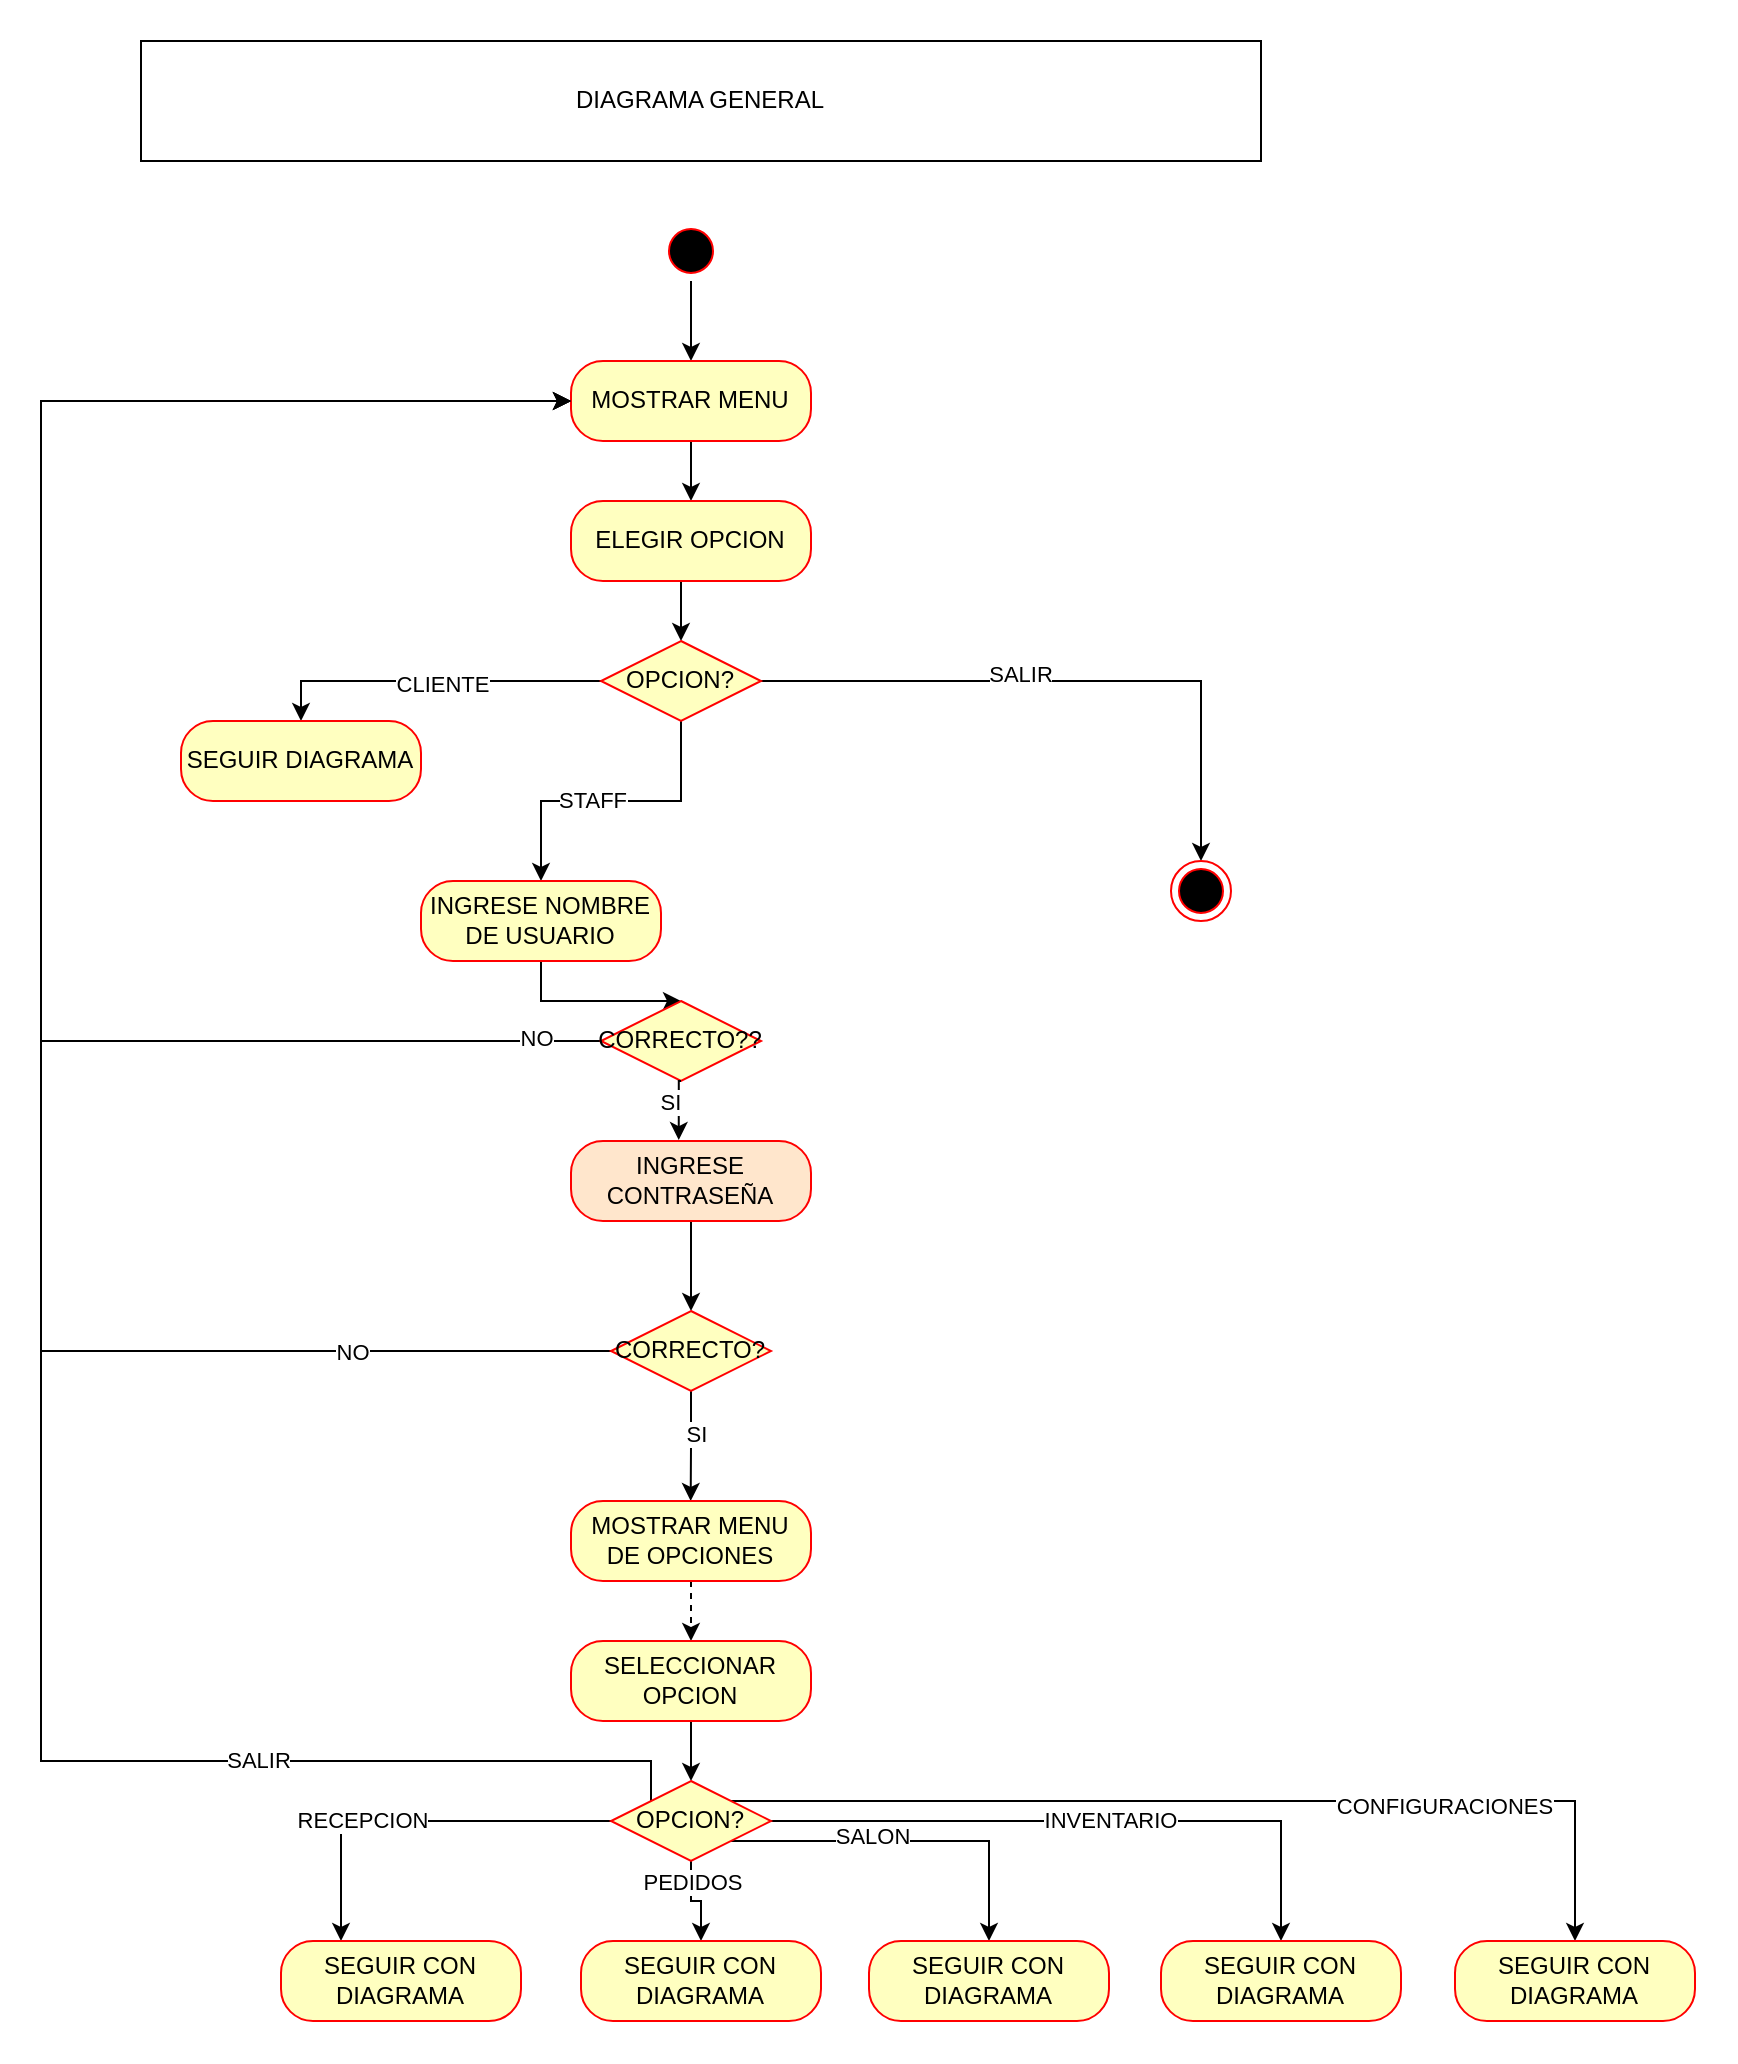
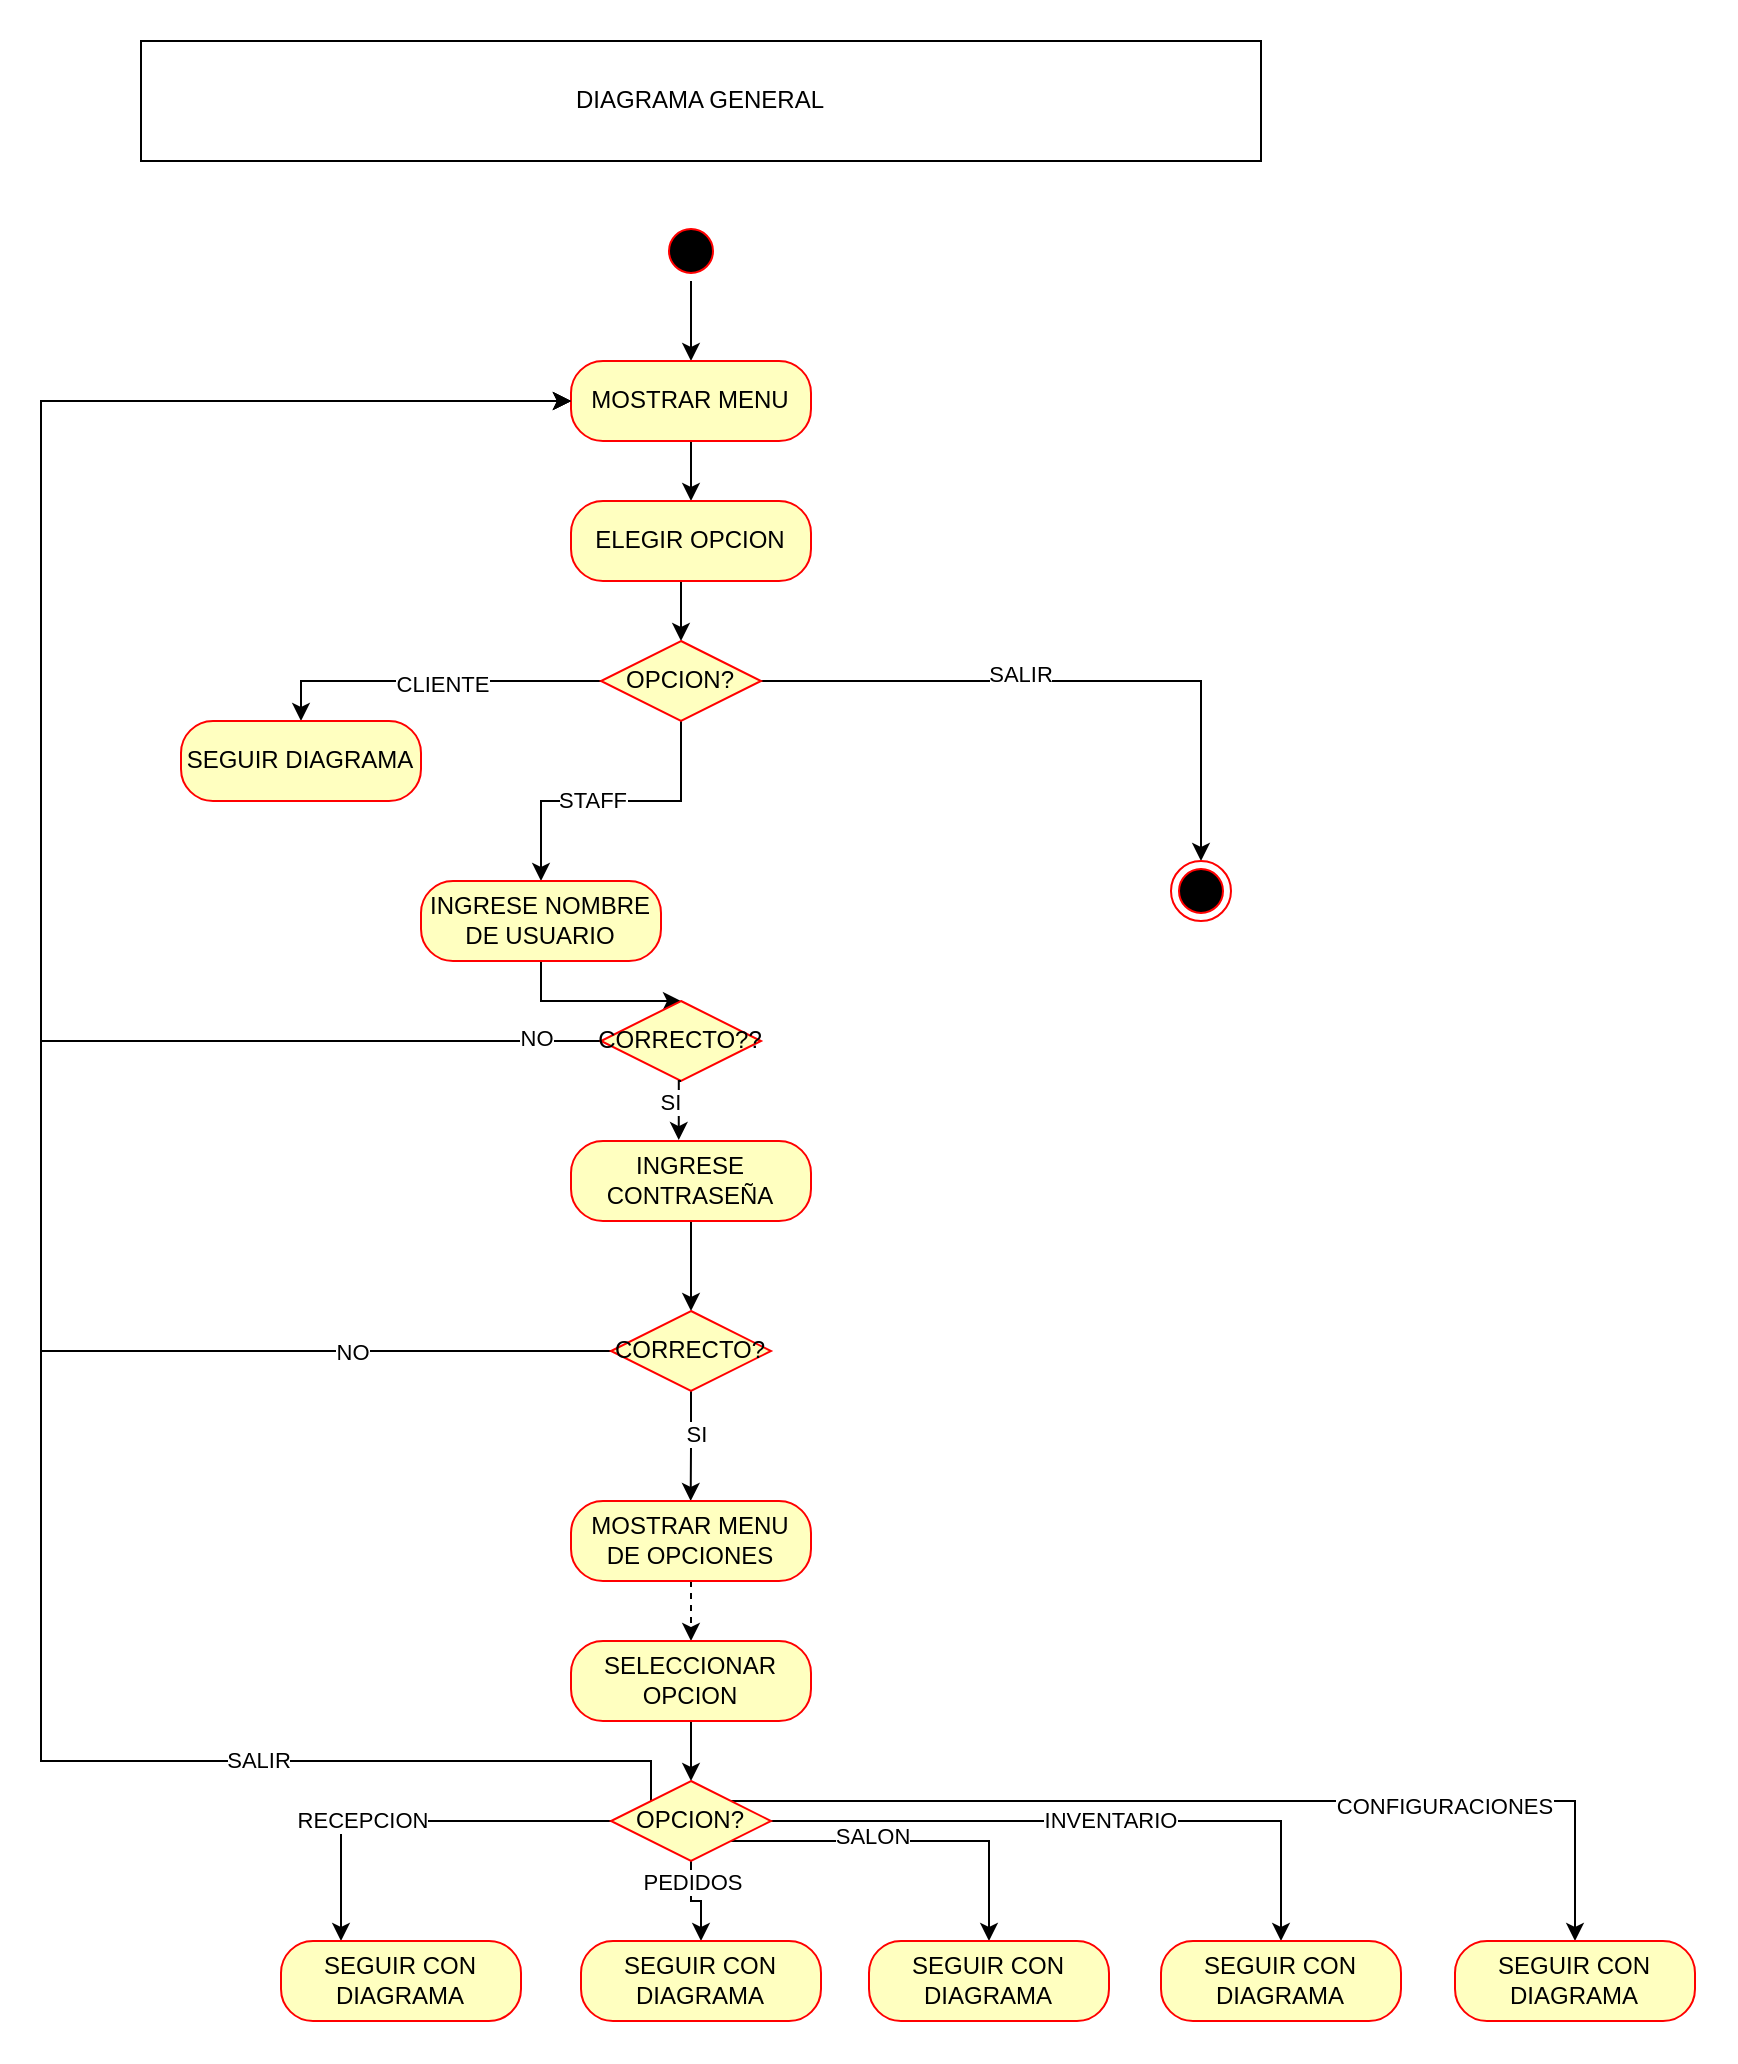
(691, 1181) -> (691, 1181)
